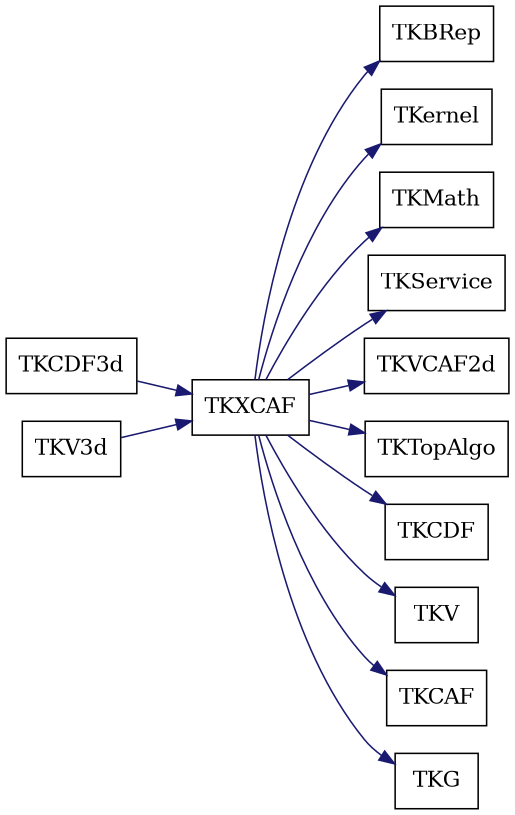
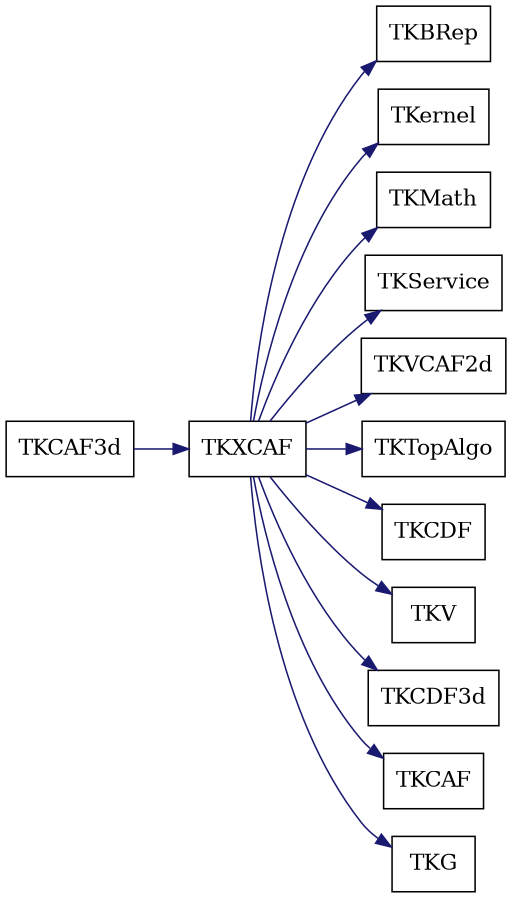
(157, 386) -> (303, 574)
(71, 449) -> (70, 449)
